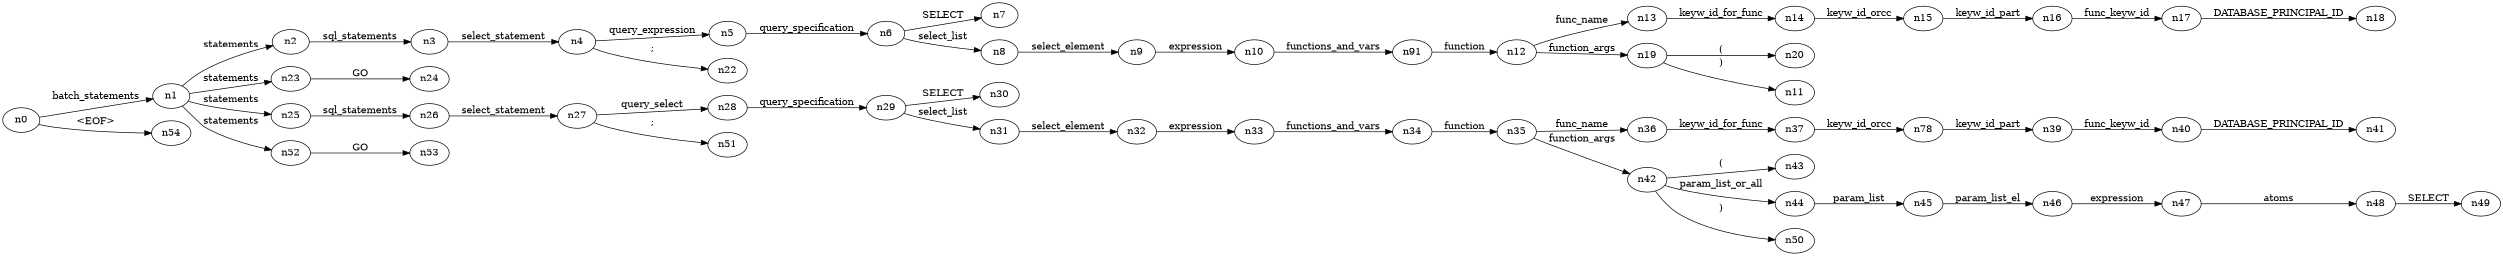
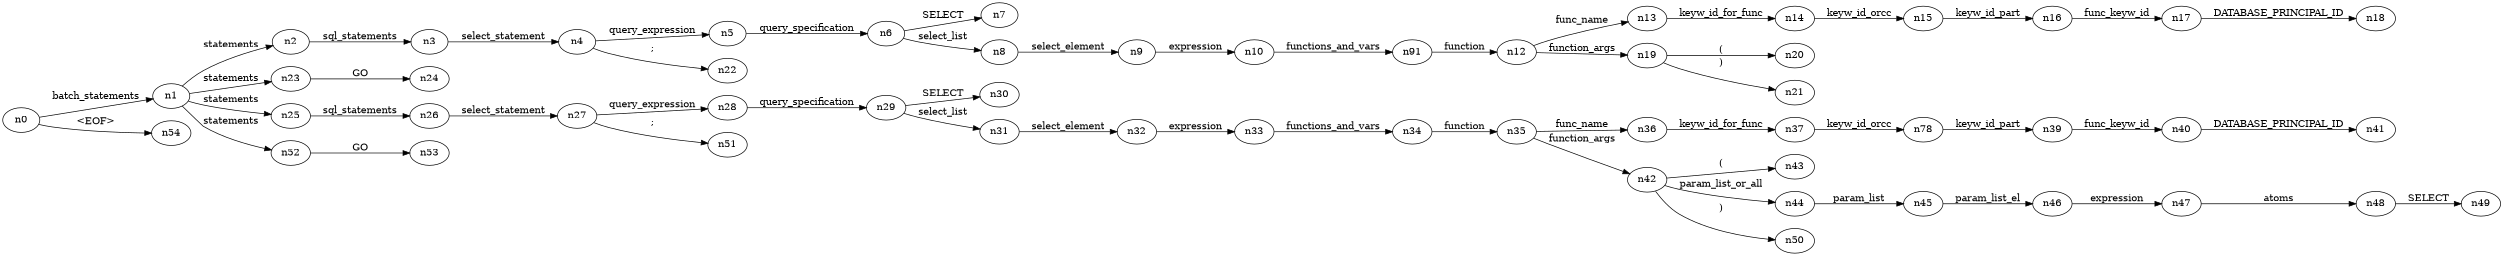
(1795, 93) -> (1795, 93)
(652, 105) -> (652, 105)
